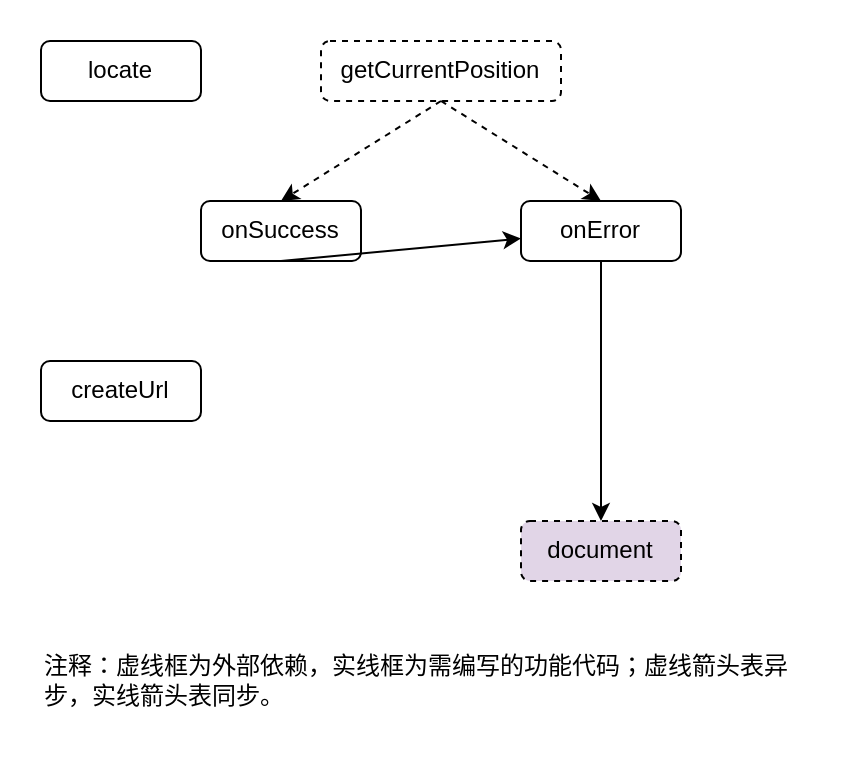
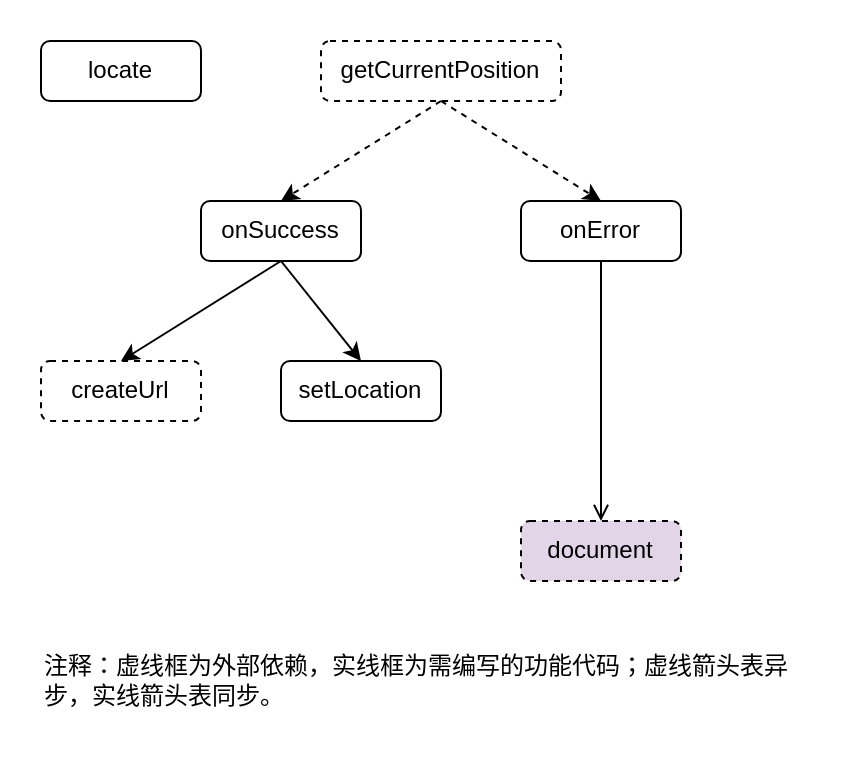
(395, 250) -> (207, 307)
none -> (318, 307)
(121, 391) -> (121, 391)
none -> (361, 391)
(601, 506) -> (601, 509)
